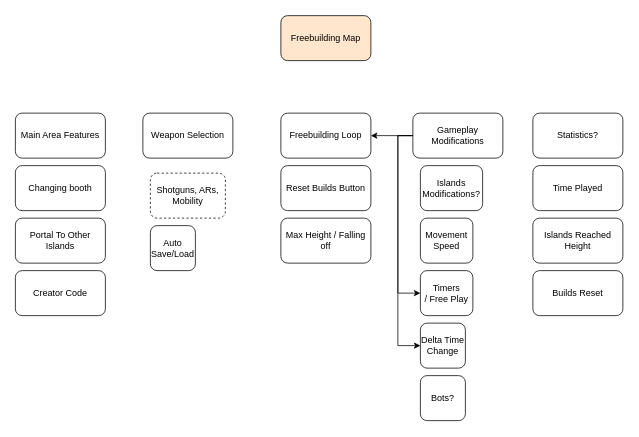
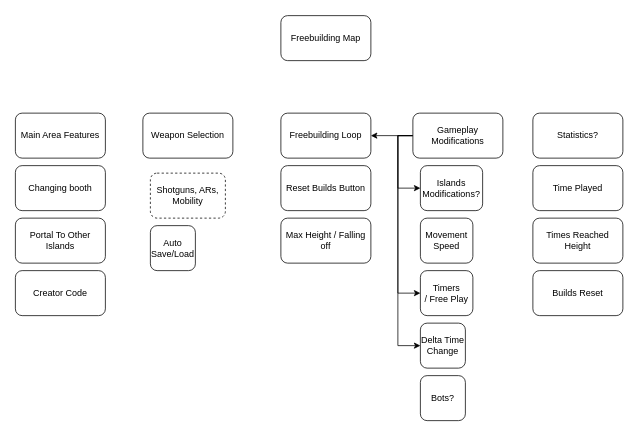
(326, 38) -> (326, 38)
none -> (414, 188)
(578, 240) -> (578, 240)
